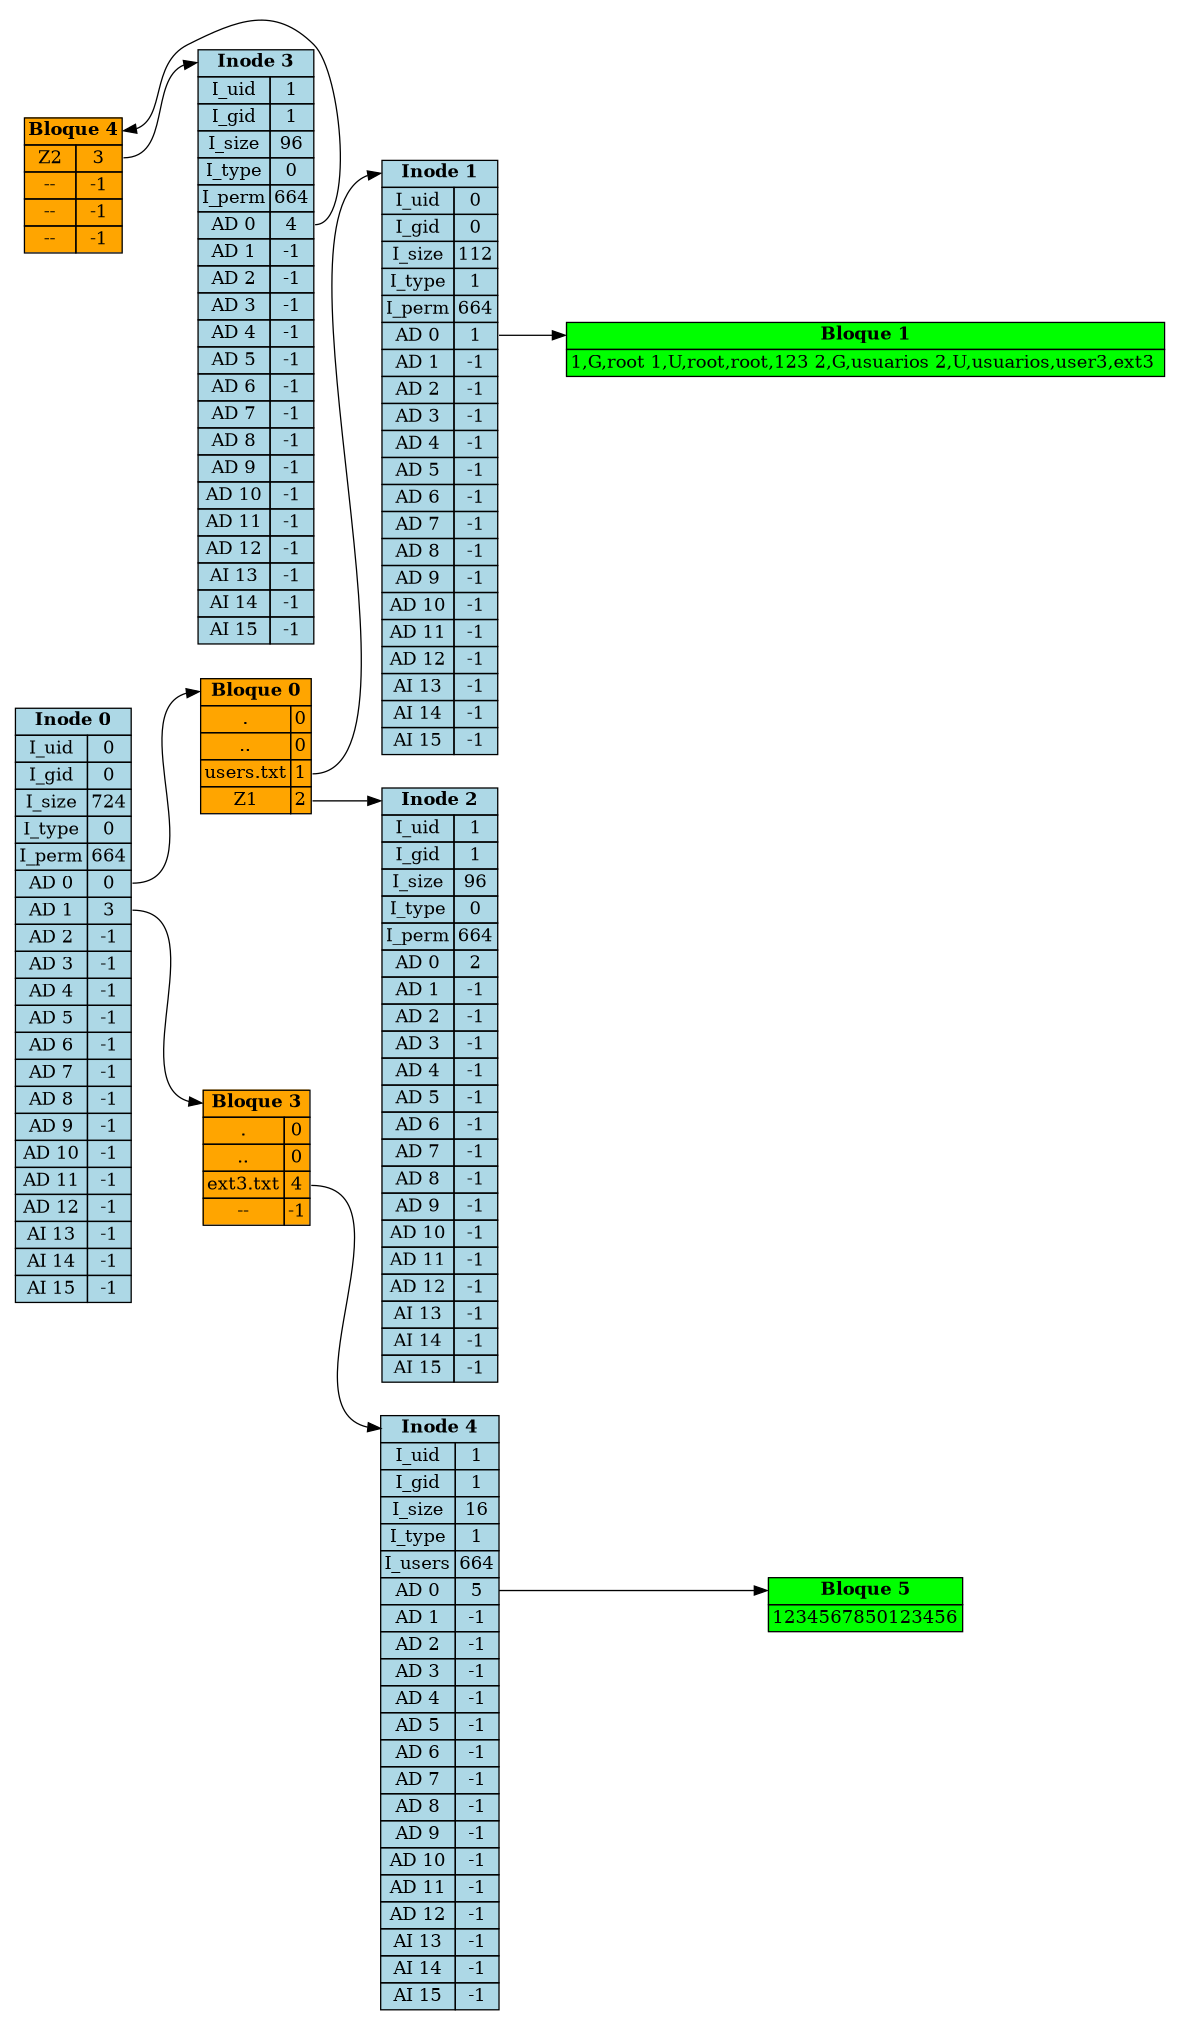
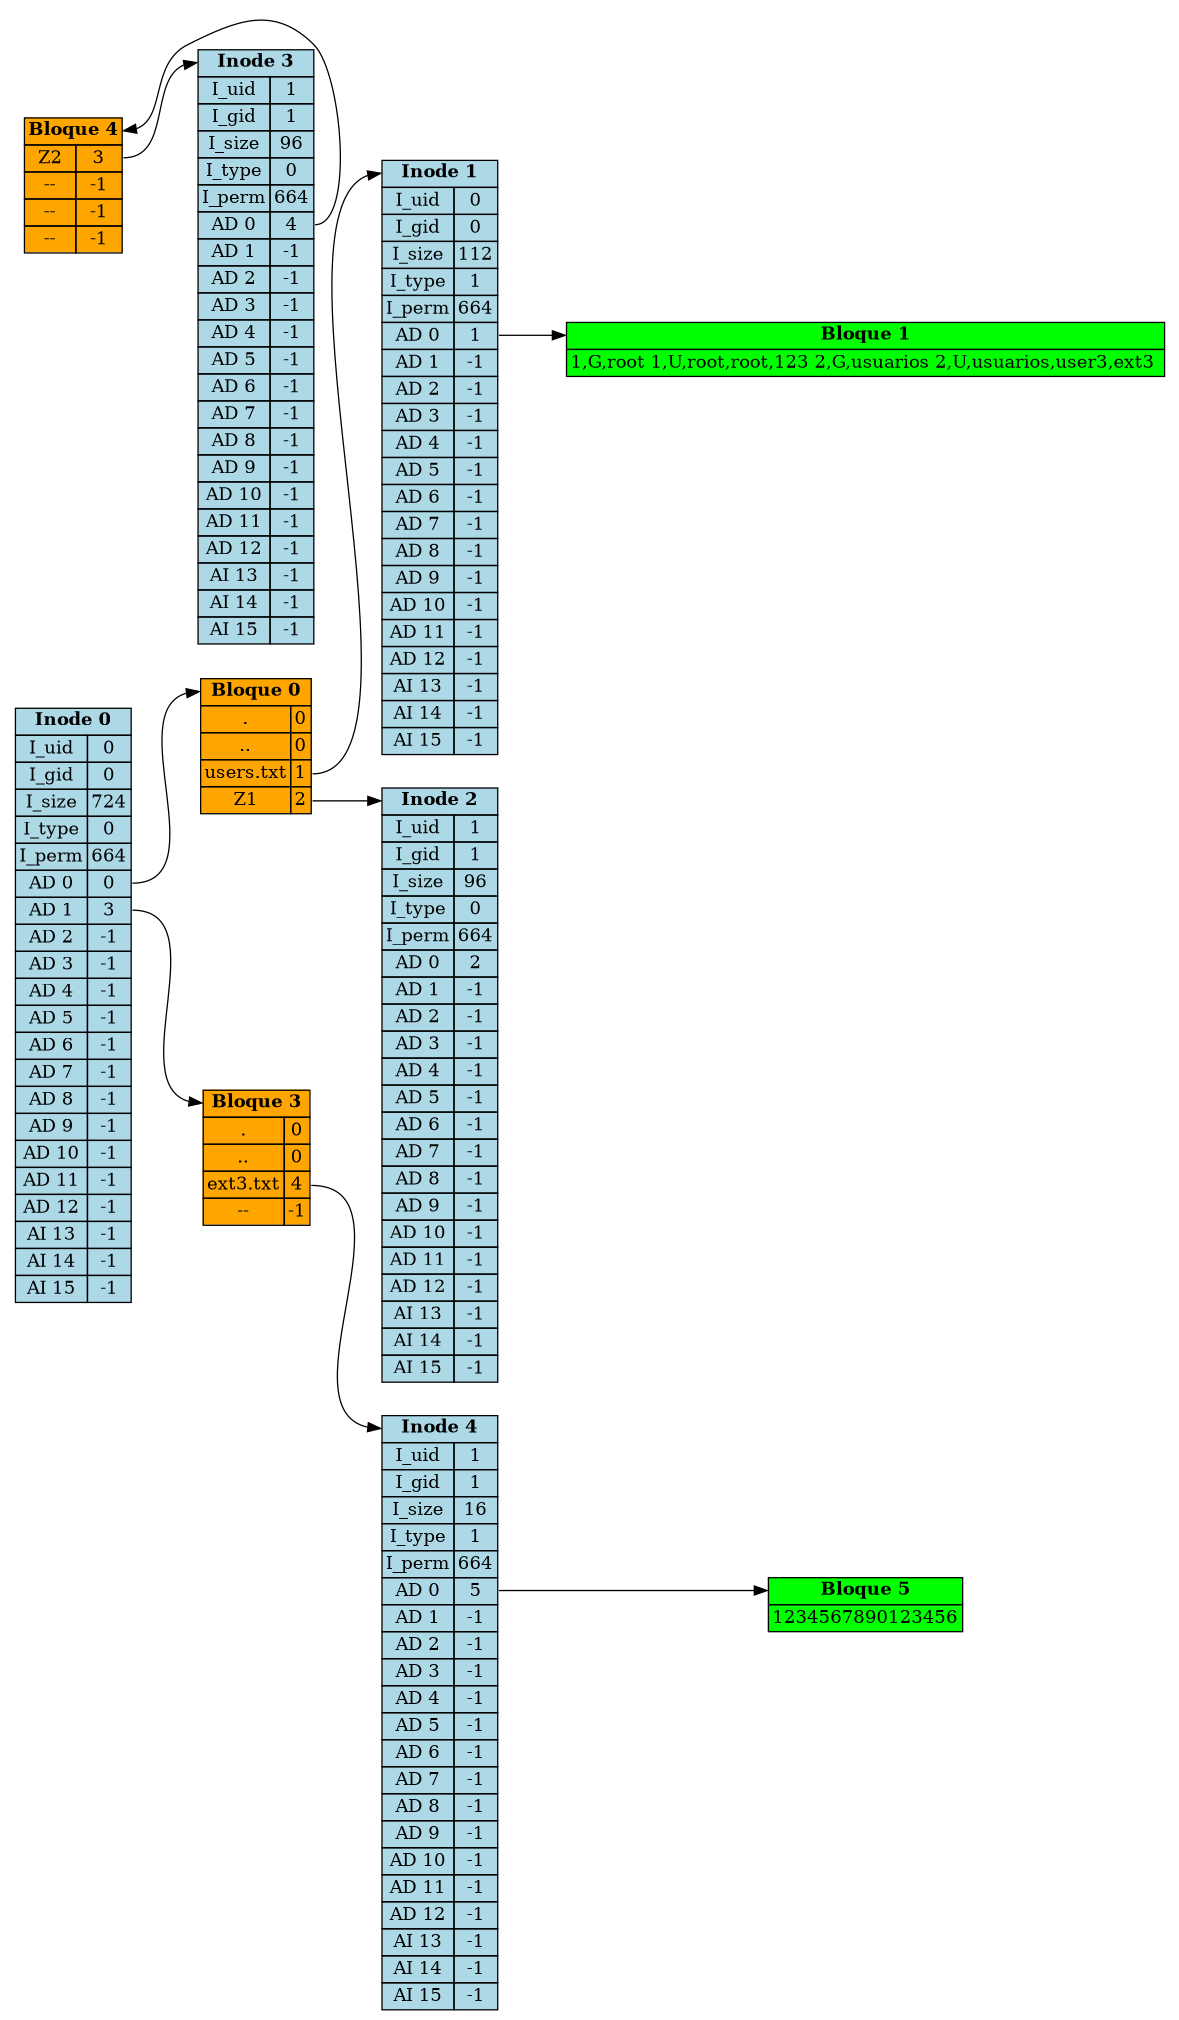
(418, 1564) -> (418, 1564)
(866, 1618) -> (866, 1618)
